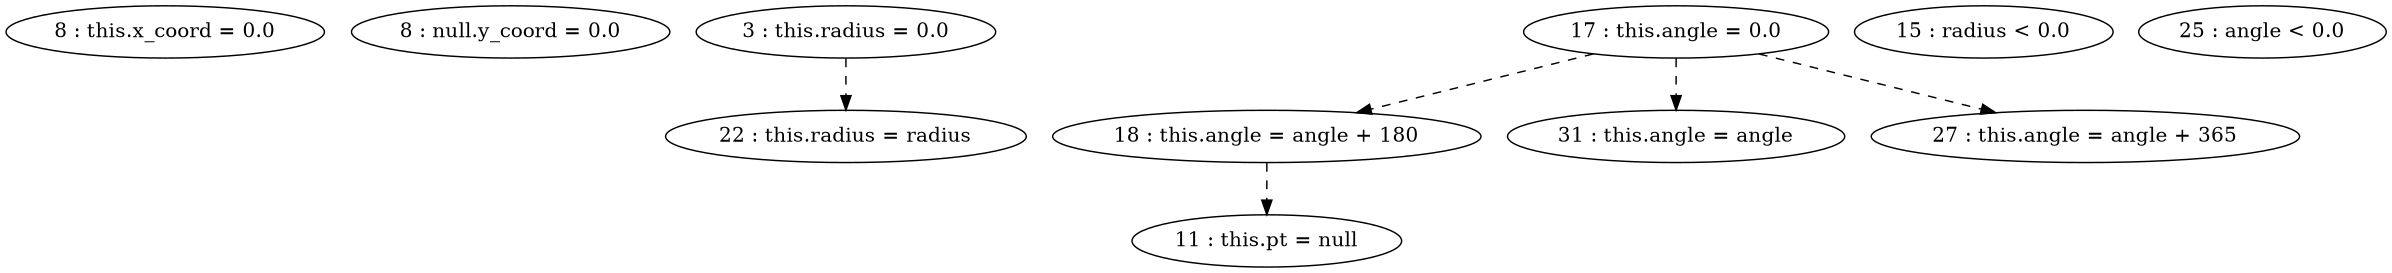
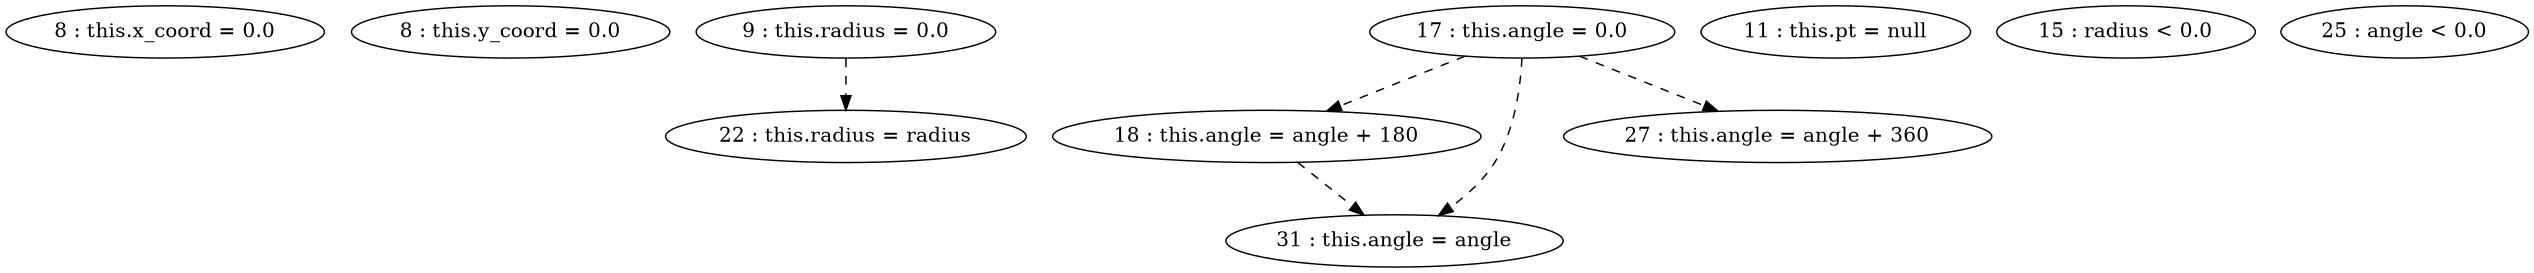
(511, 32) -> (511, 32)
(846, 32) -> (846, 32)
(2085, 136) -> (1778, 136)
(1267, 182) -> (1325, 184)
